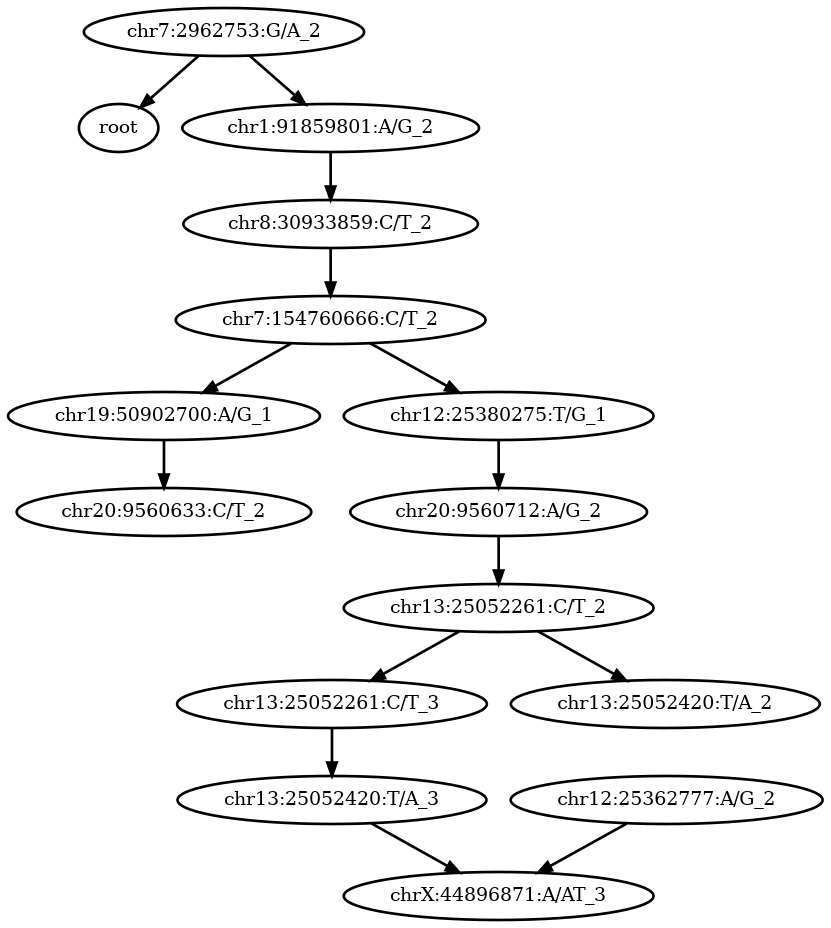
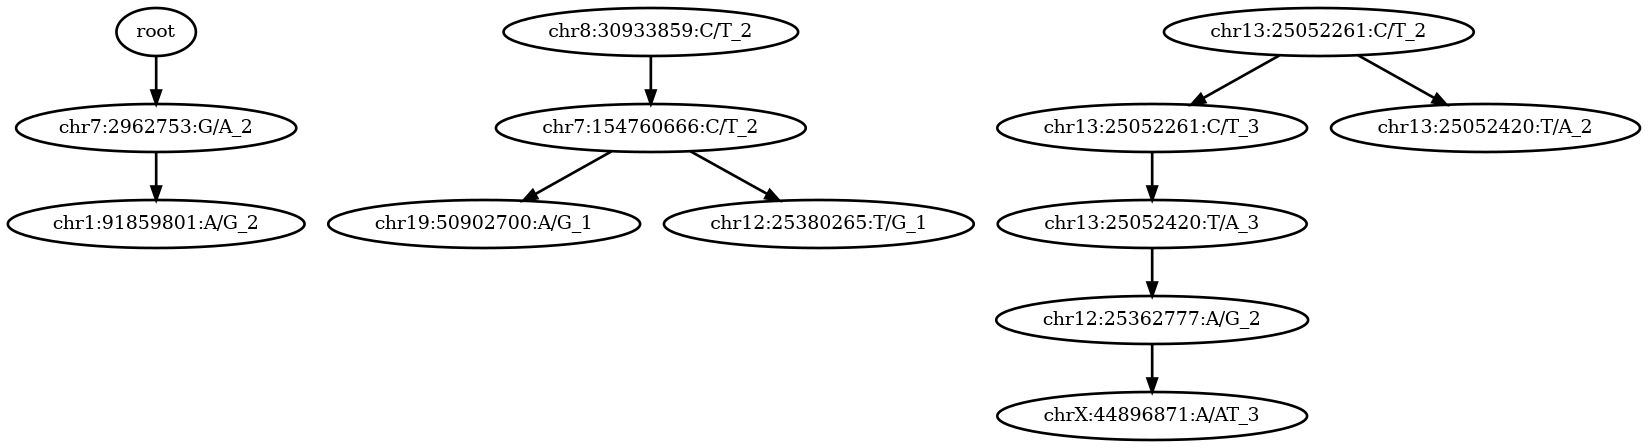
(174, 77) -> (156, 73)
(331, 169) -> none
(499, 416) -> (819, 224)
(164, 512) -> none
(499, 512) -> none
(410, 845) -> (1152, 265)
